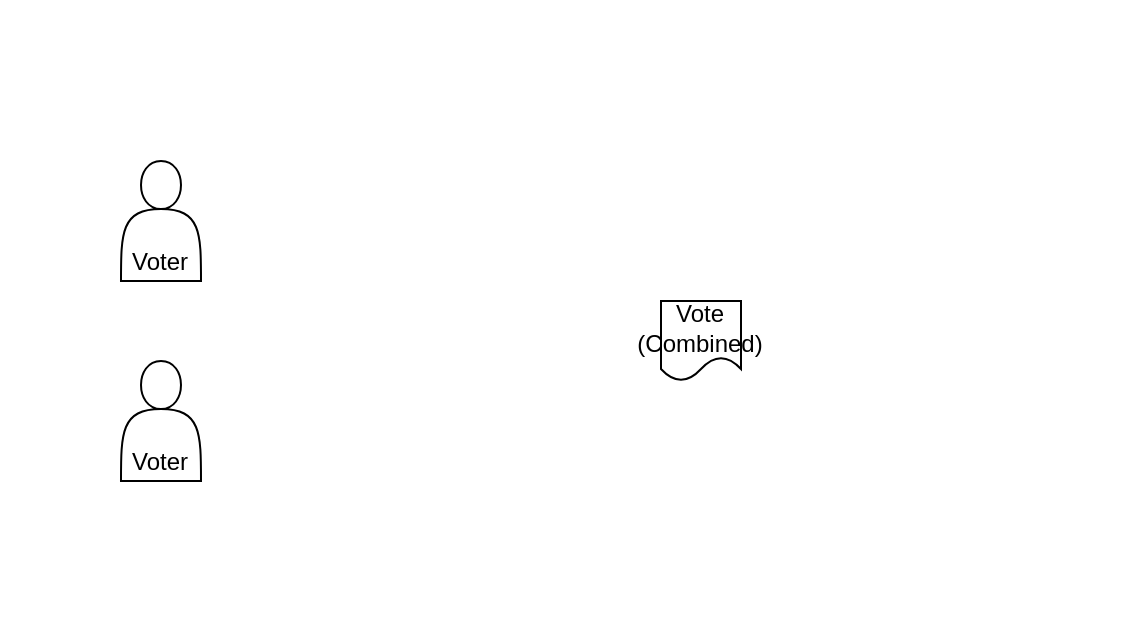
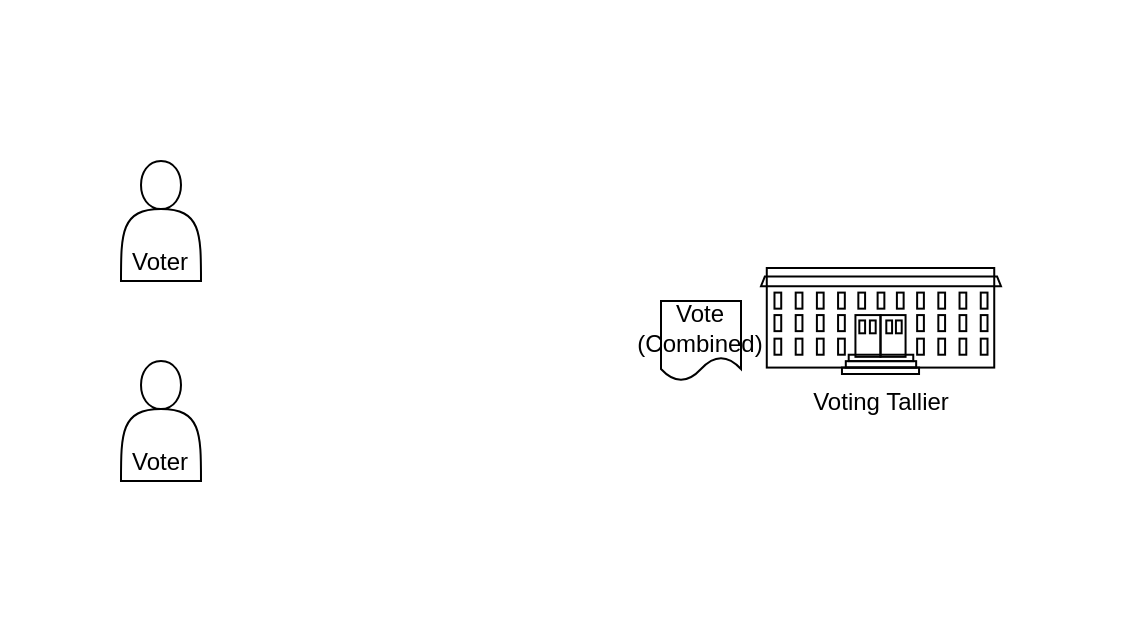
none -> (881, 321)
